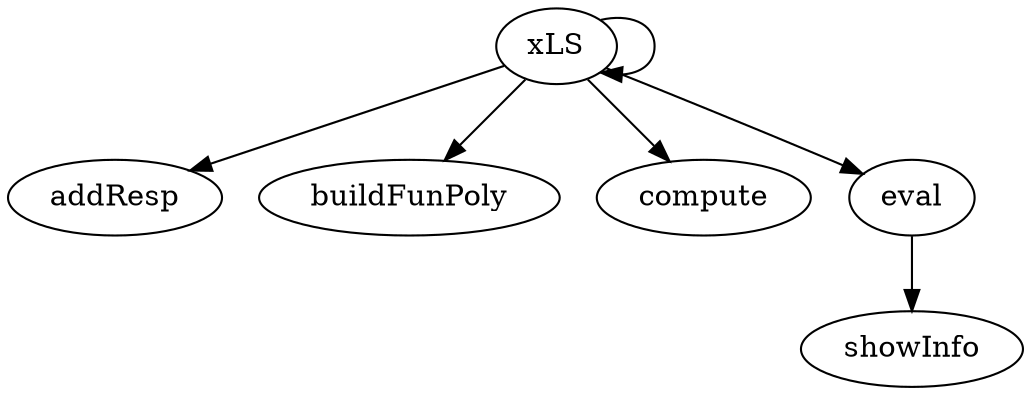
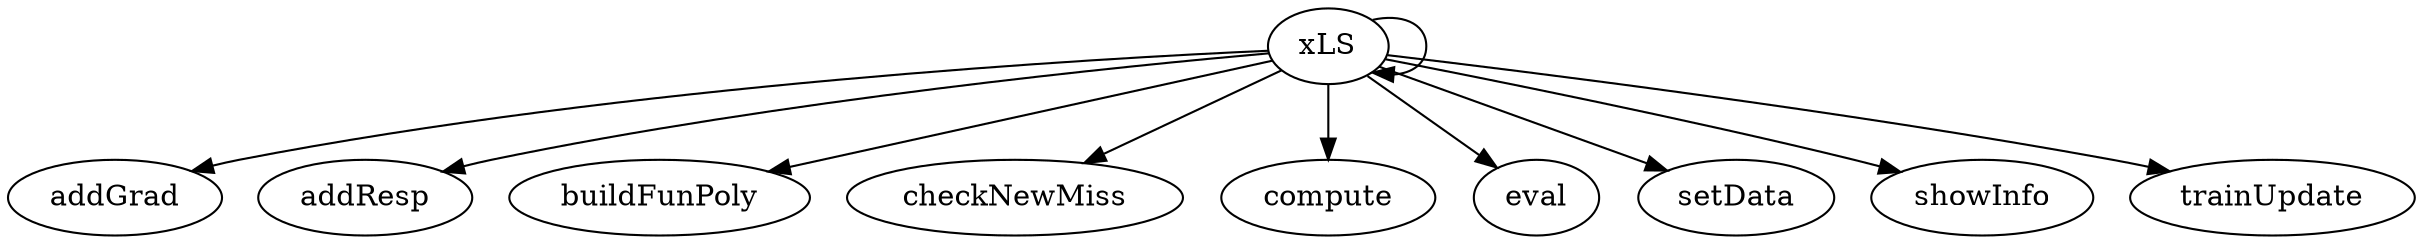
none -> (115, 198)
none -> (1015, 198)
none -> (1736, 198)
none -> (2272, 198)
(912, 263) -> (1633, 110)
